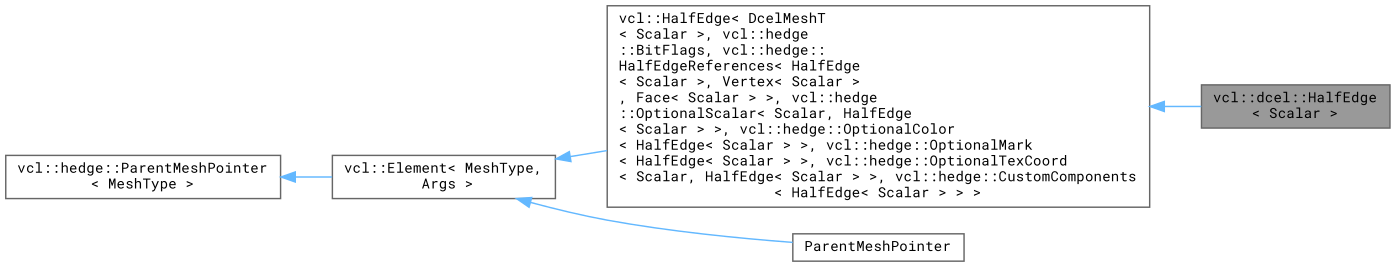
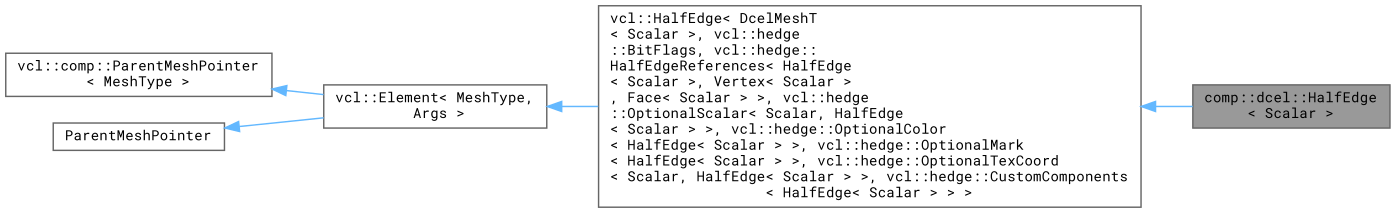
(1296, 106) -> (1291, 106)
(143, 177) -> (139, 75)
(661, 229) -> (281, 122)
